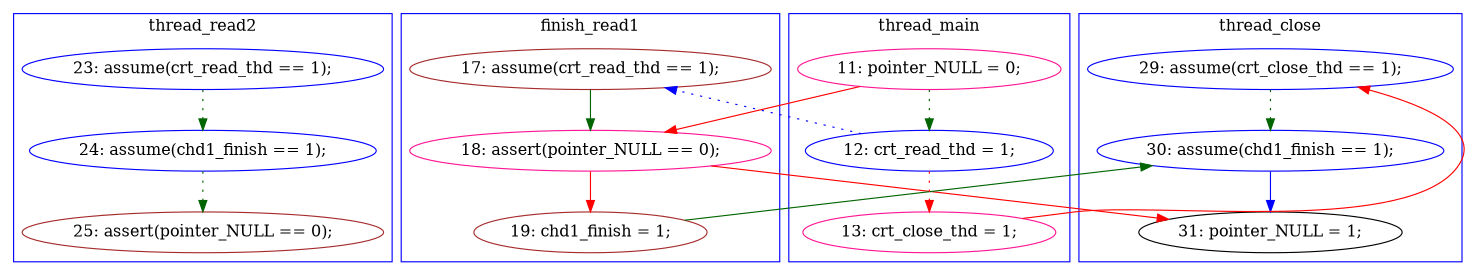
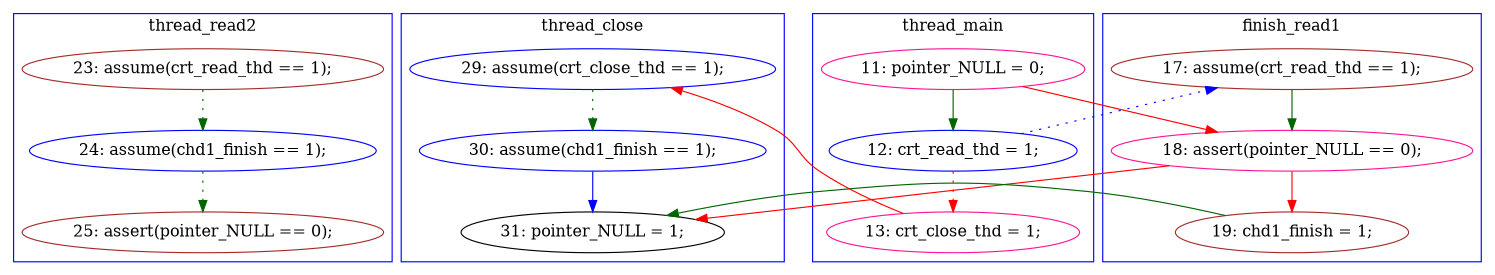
(203, 69) -> (203, 69)
(929, 104) -> (953, 104)
(890, 196) -> (938, 183)
